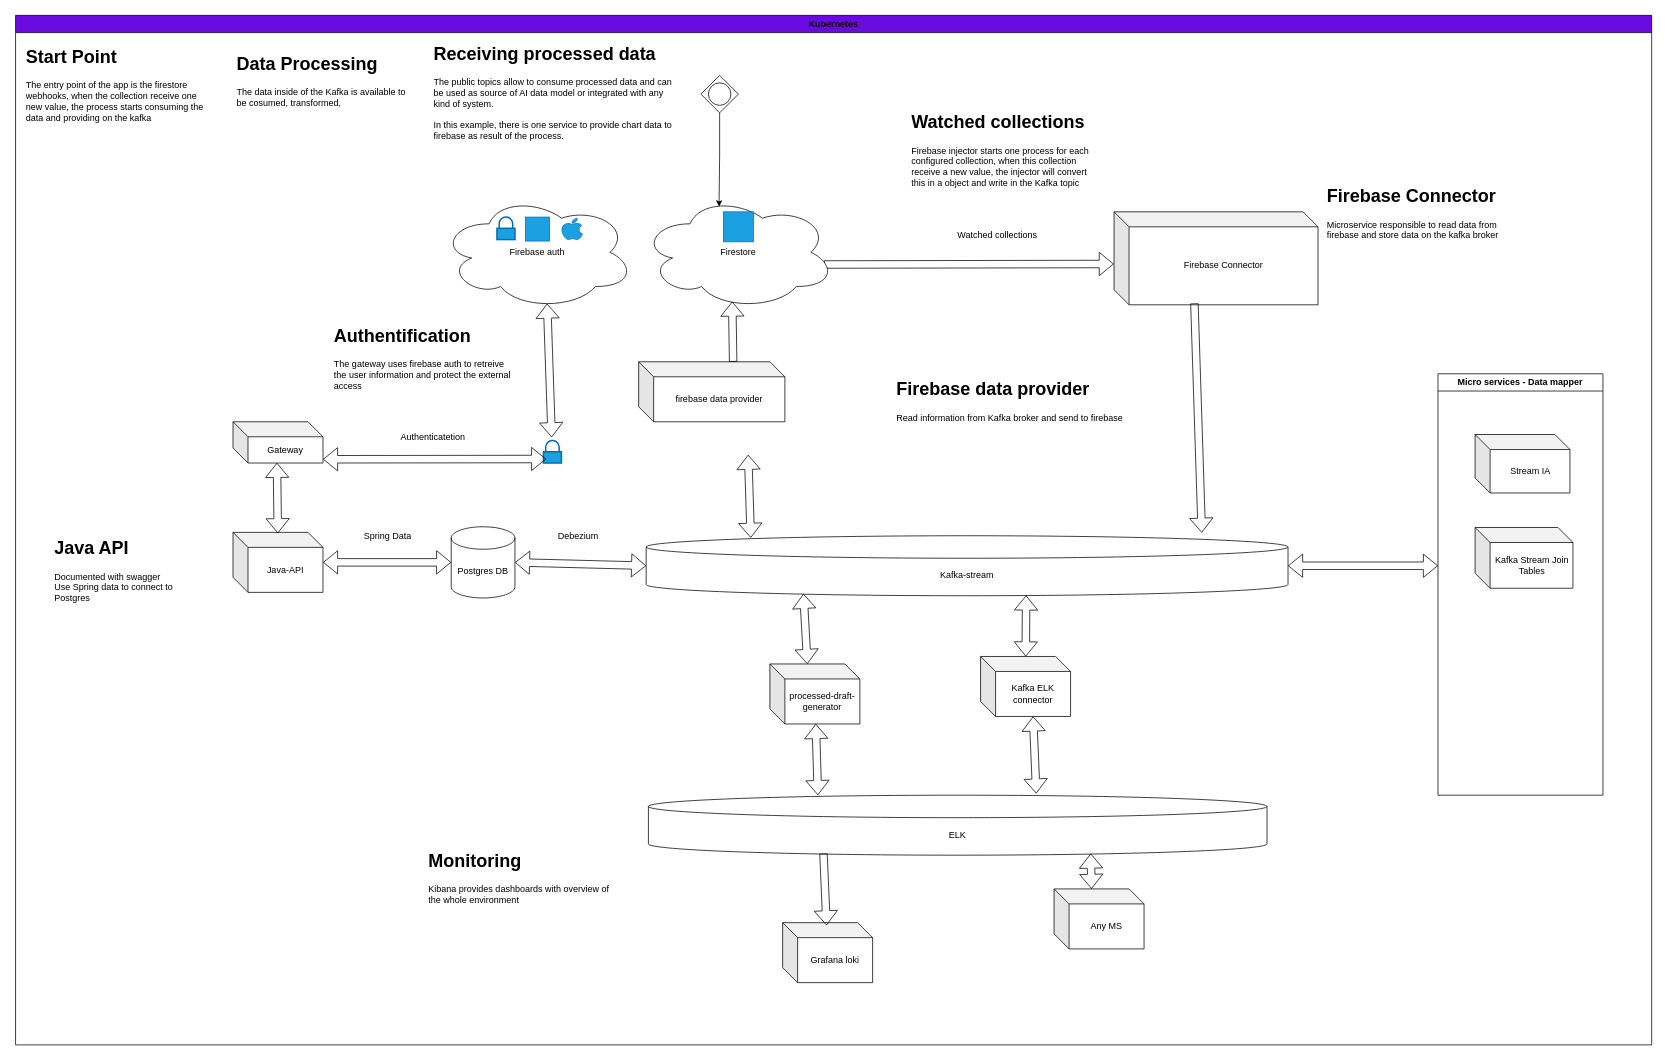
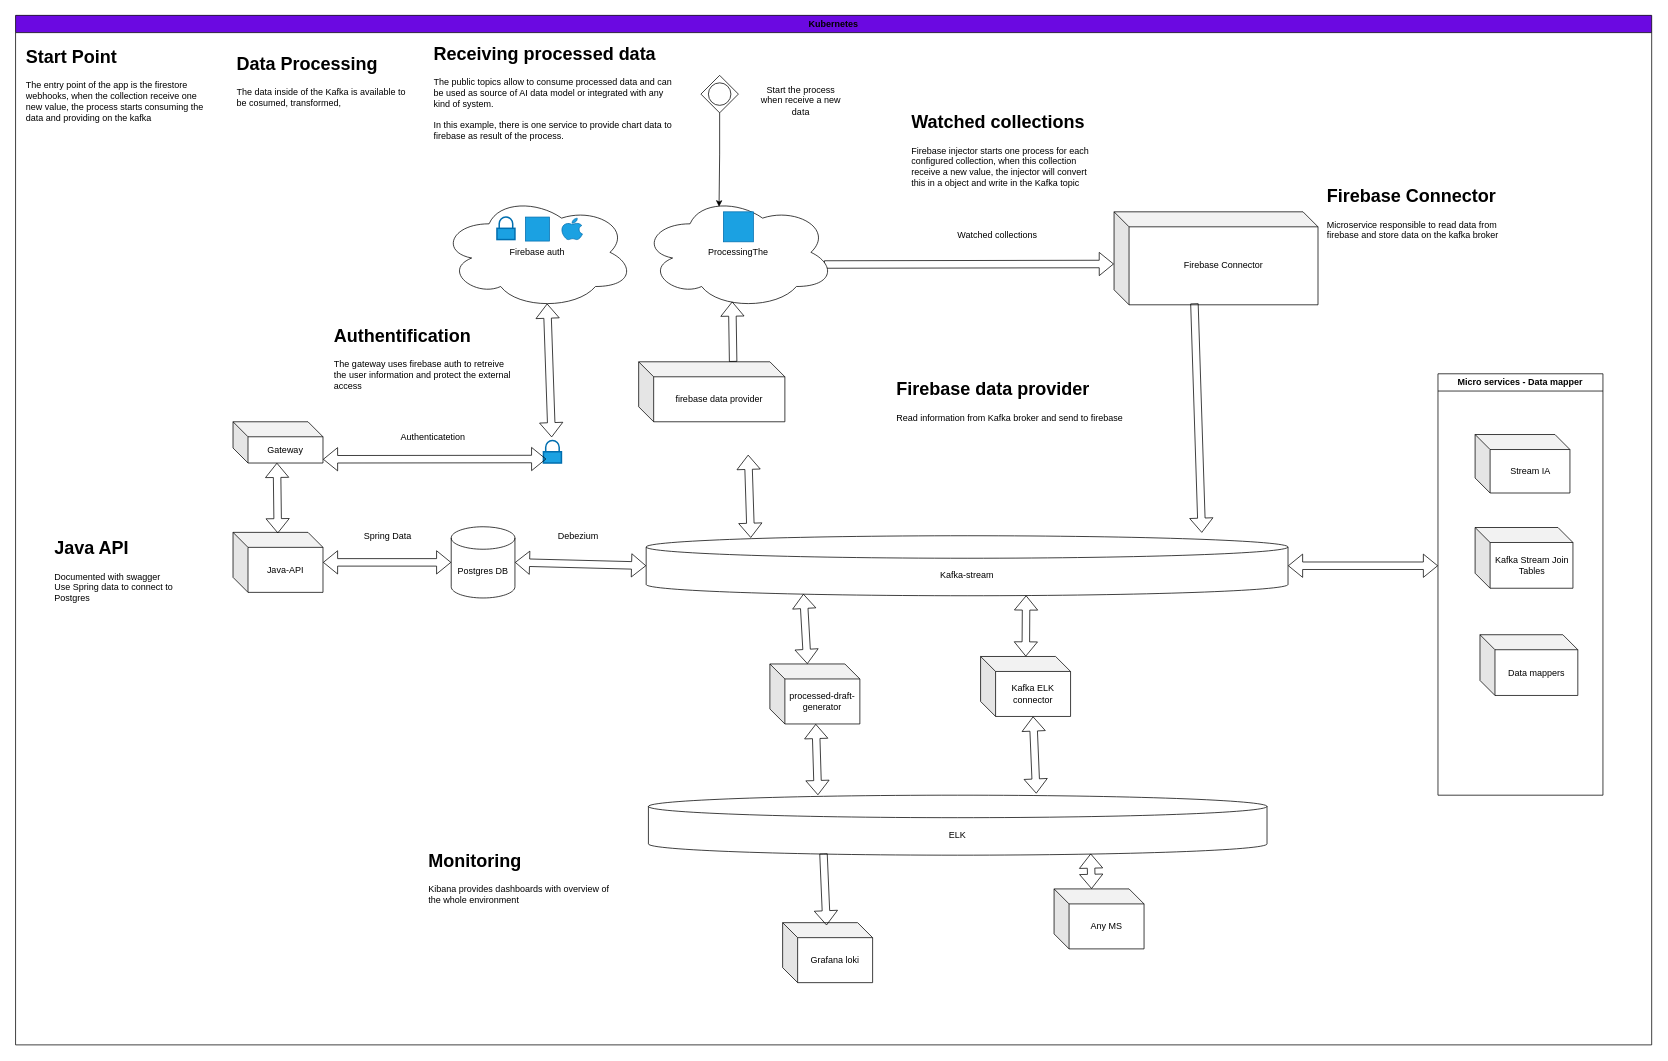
none -> (801, 101)
(738, 252) -> (738, 252)
none -> (1529, 665)
